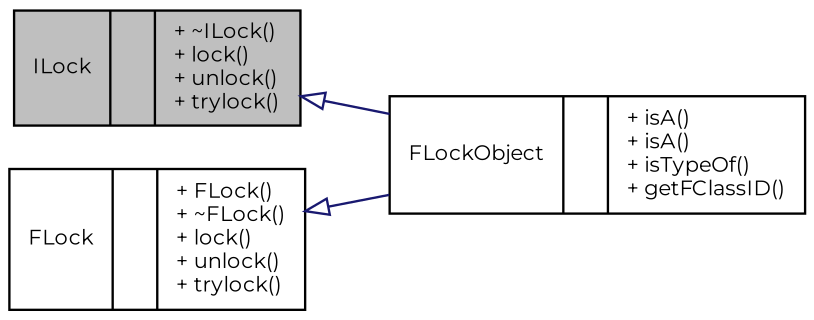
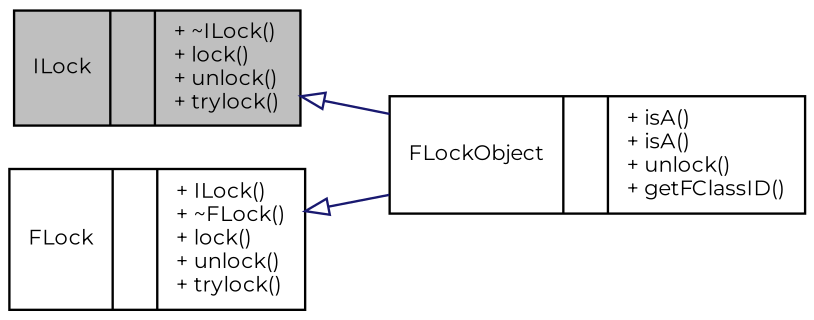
(689, 165) -> (680, 165)
(225, 191) -> (222, 191)
